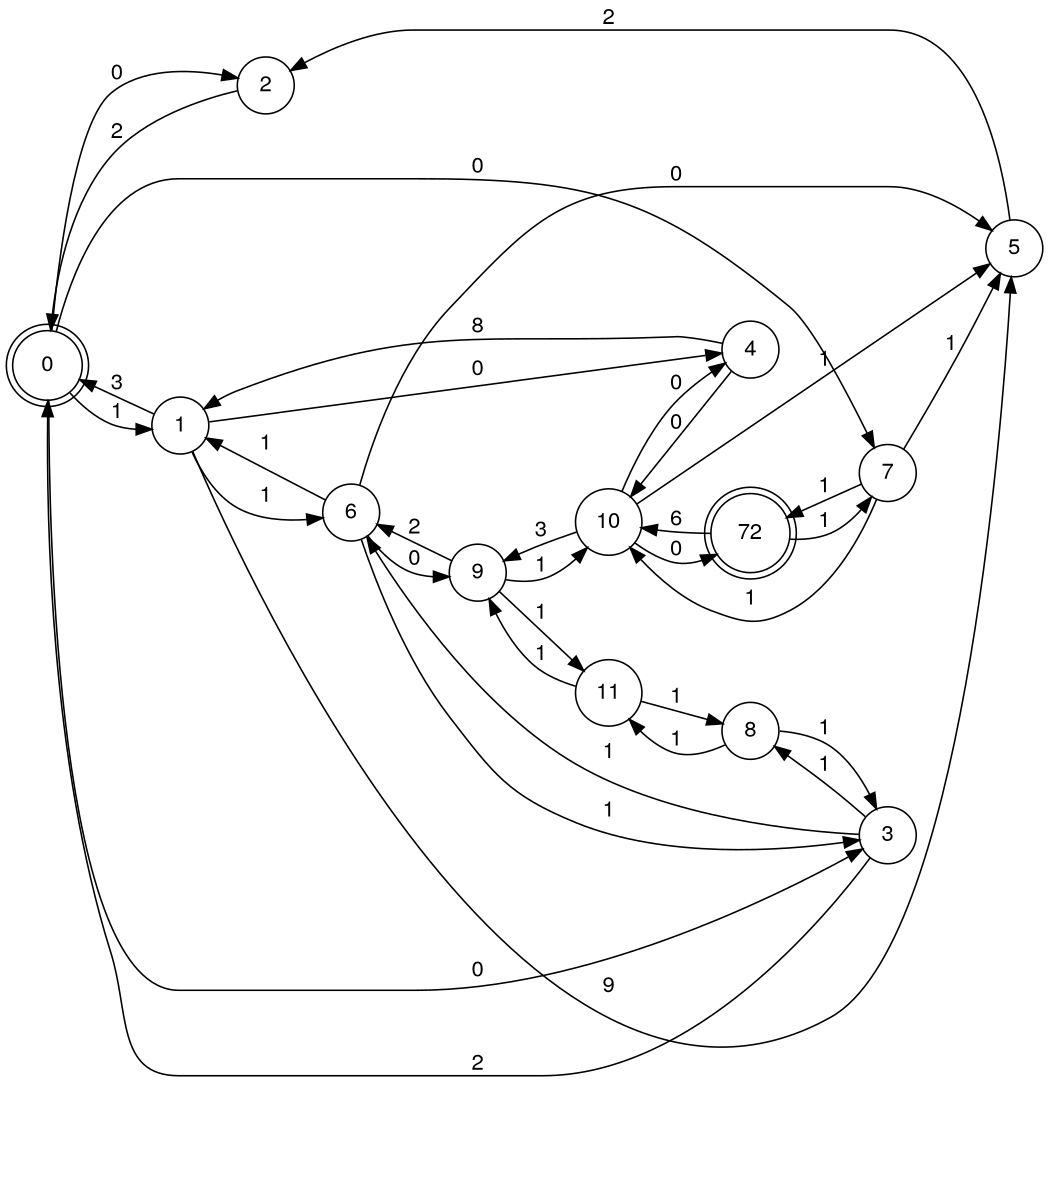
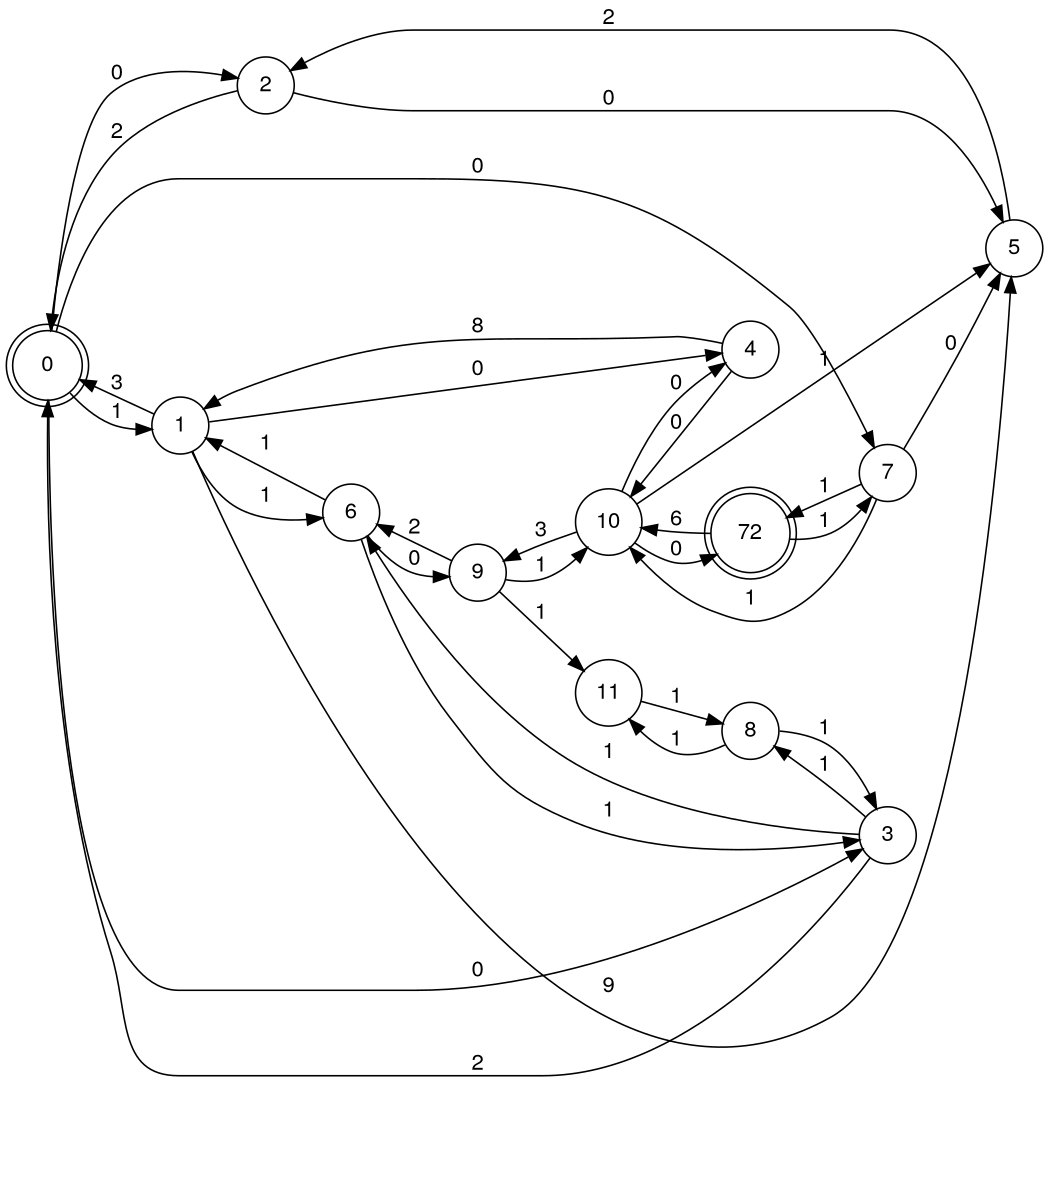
(580, 202) -> (666, 111)
(951, 344) -> (951, 344)
(528, 659) -> none
